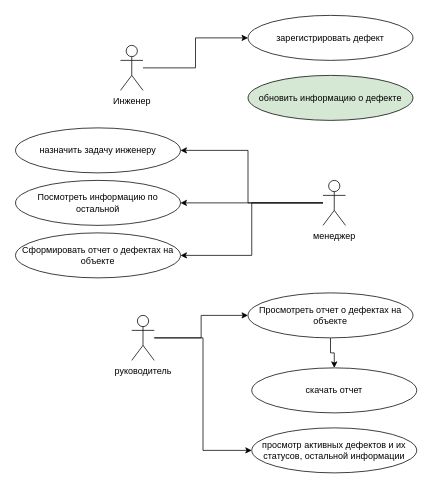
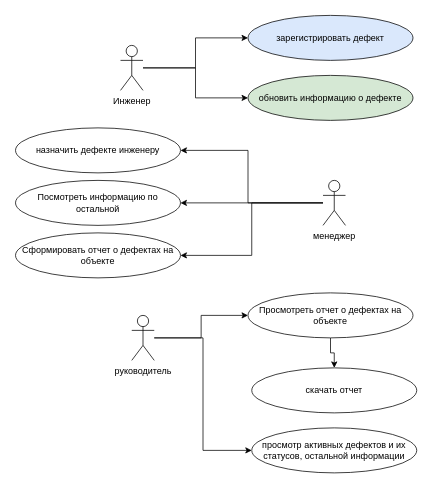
(330, 38) -> (330, 38)
none -> (195, 84)
(98, 150) -> (98, 150)
